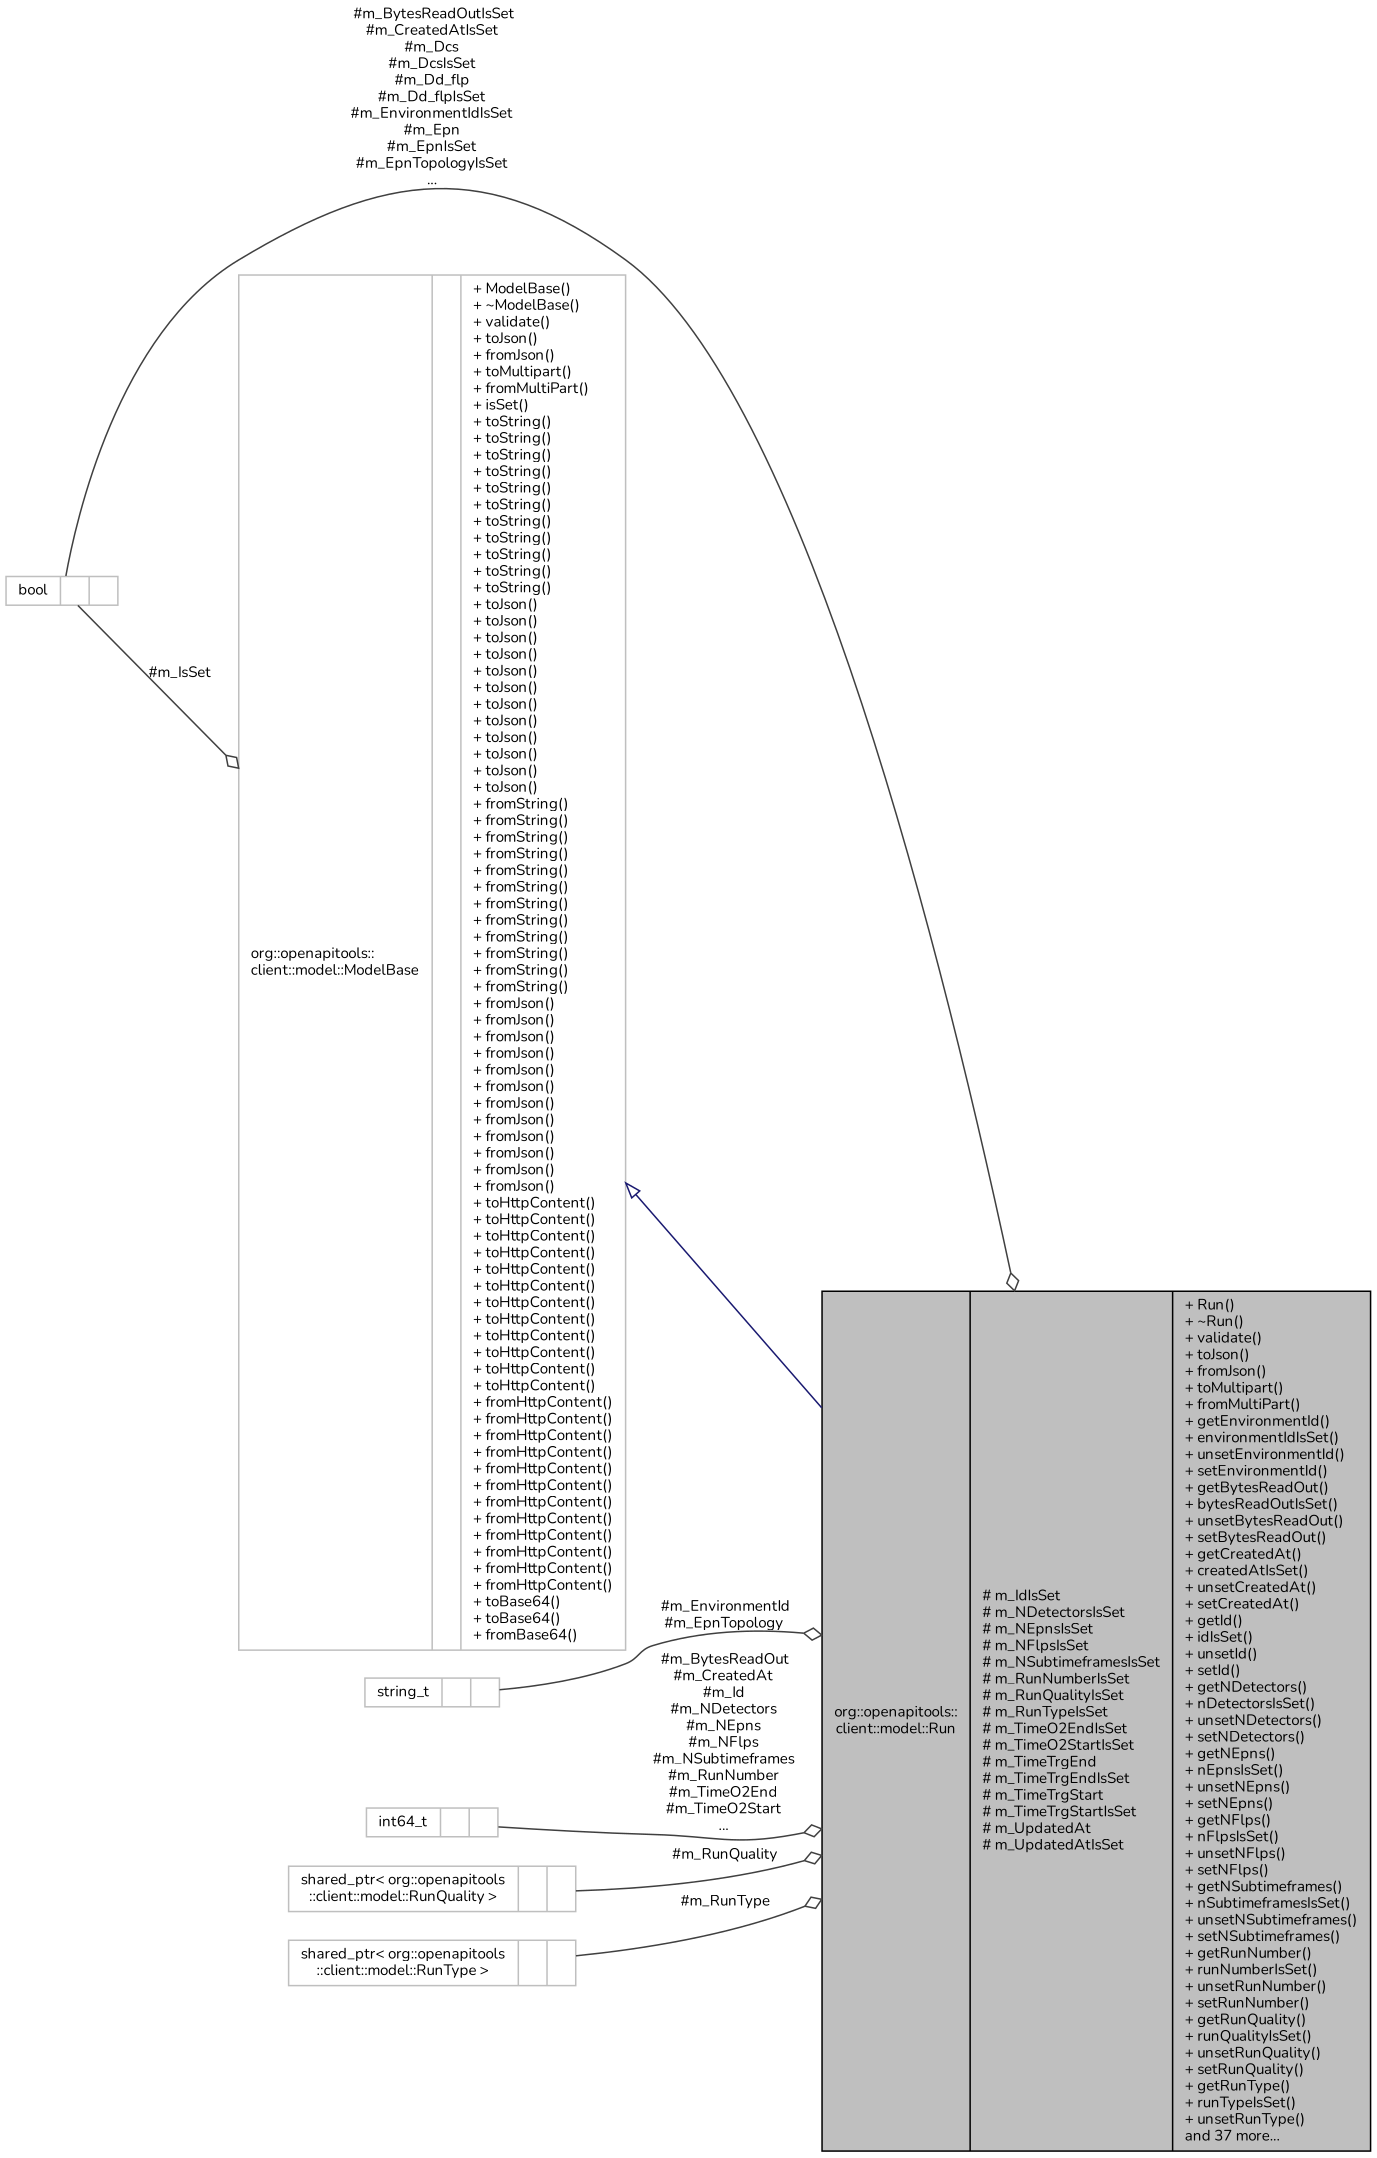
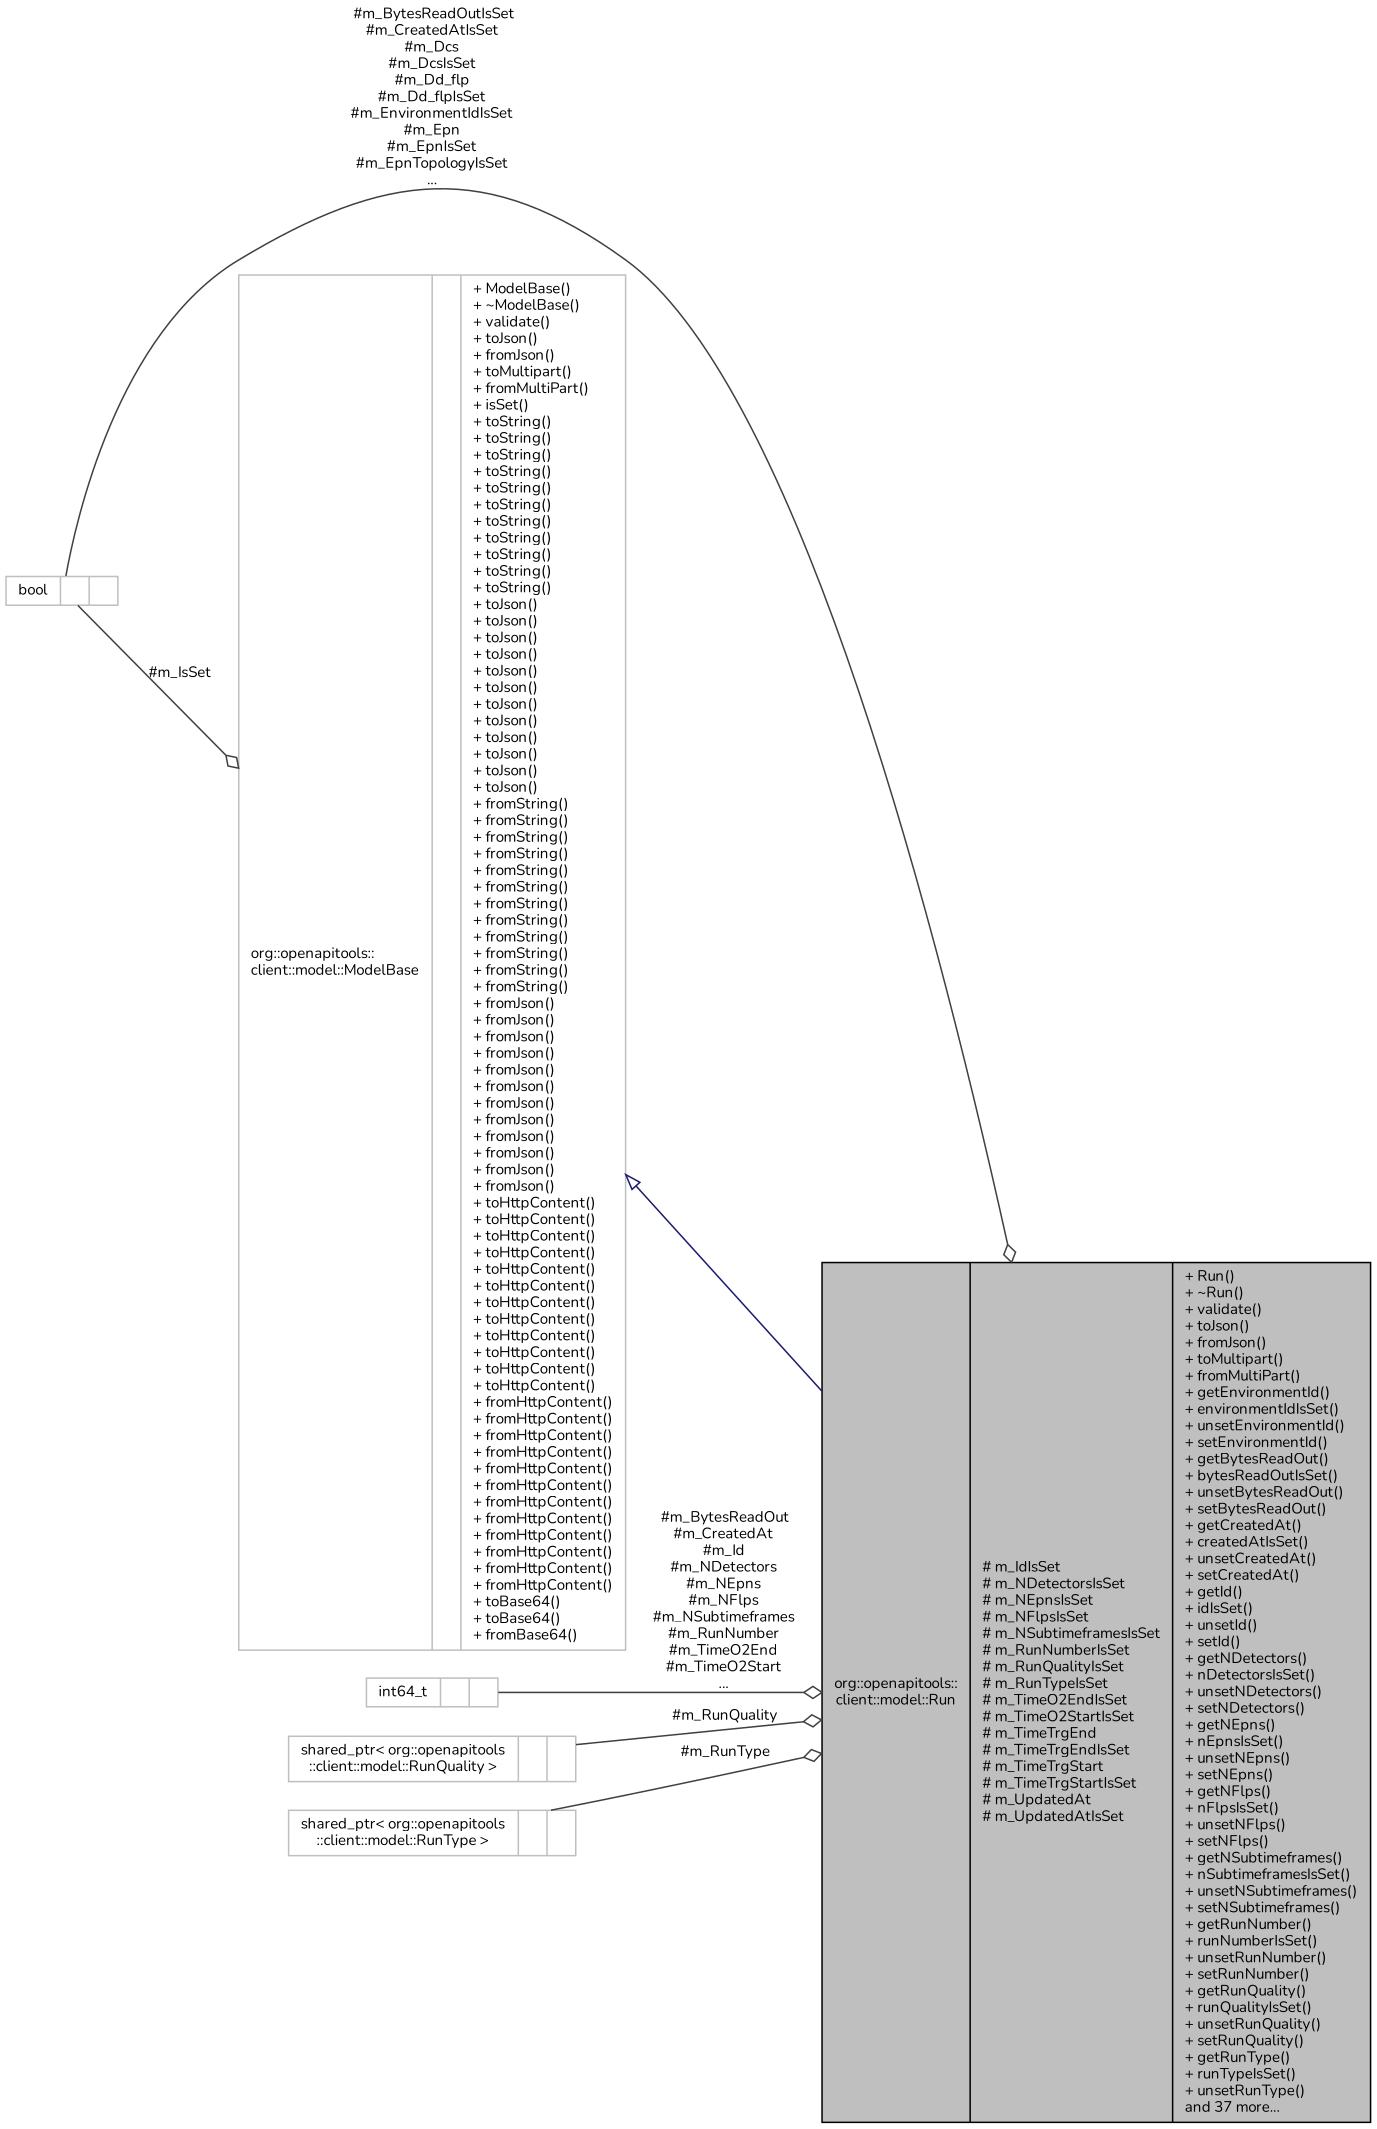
(432, 1692) -> none
